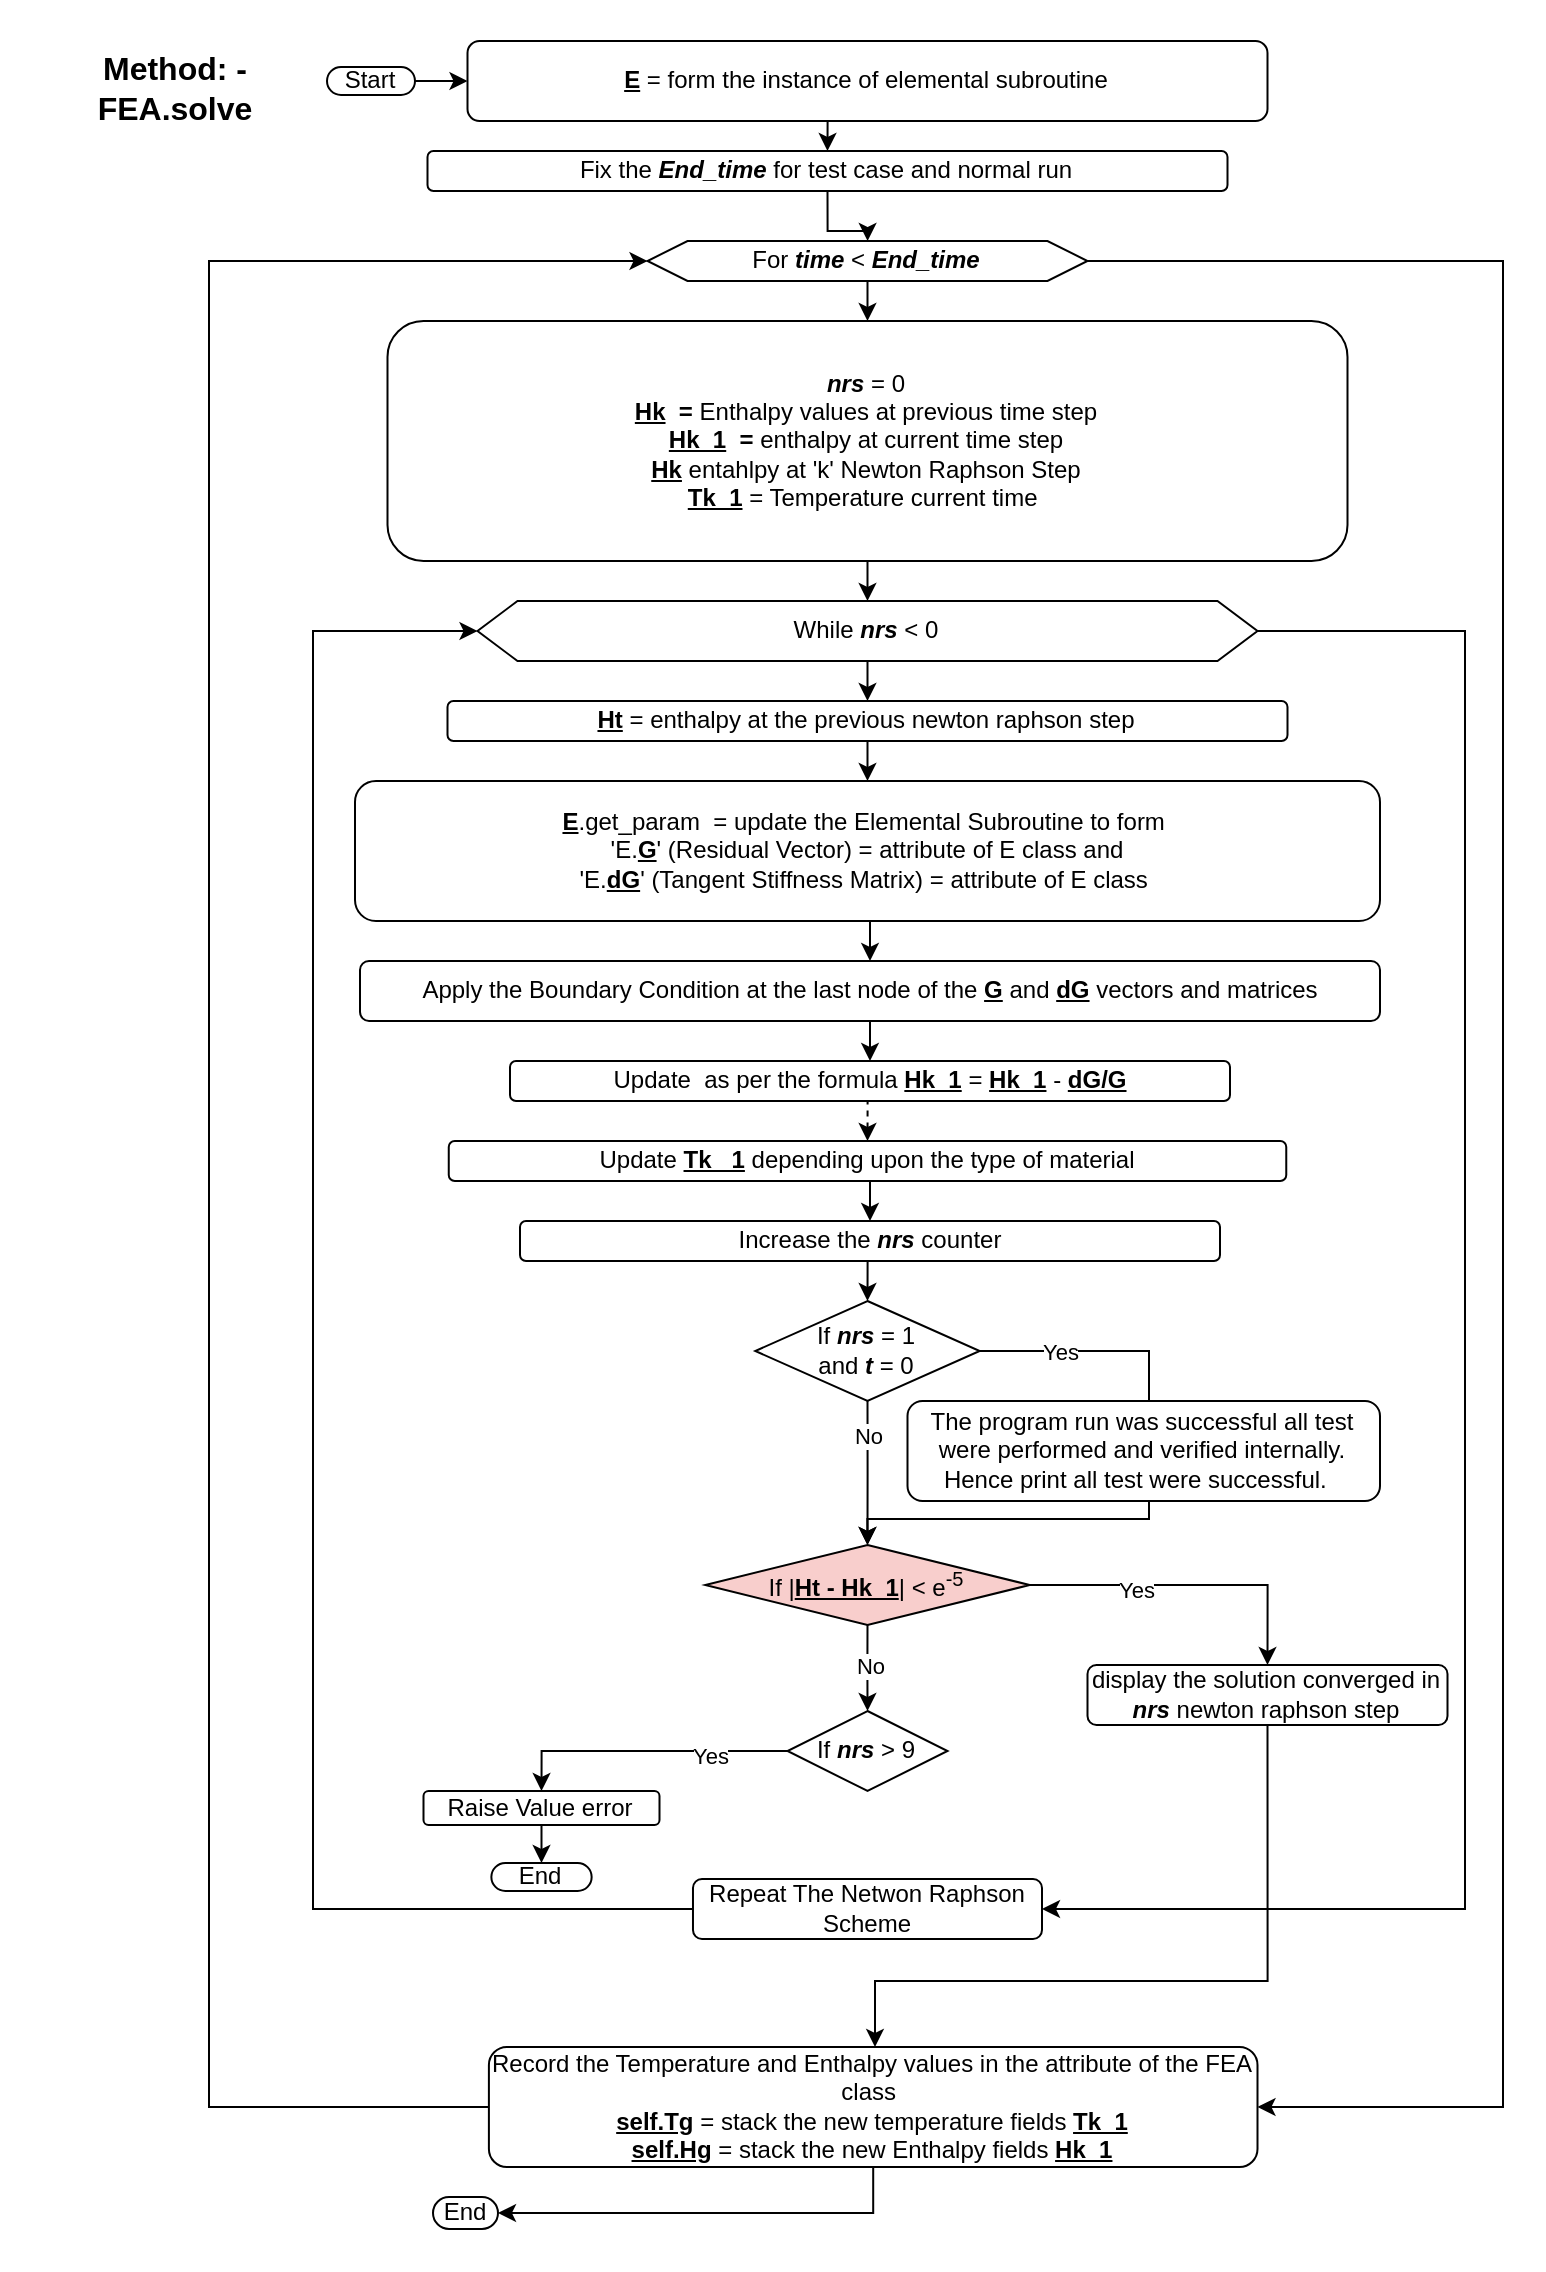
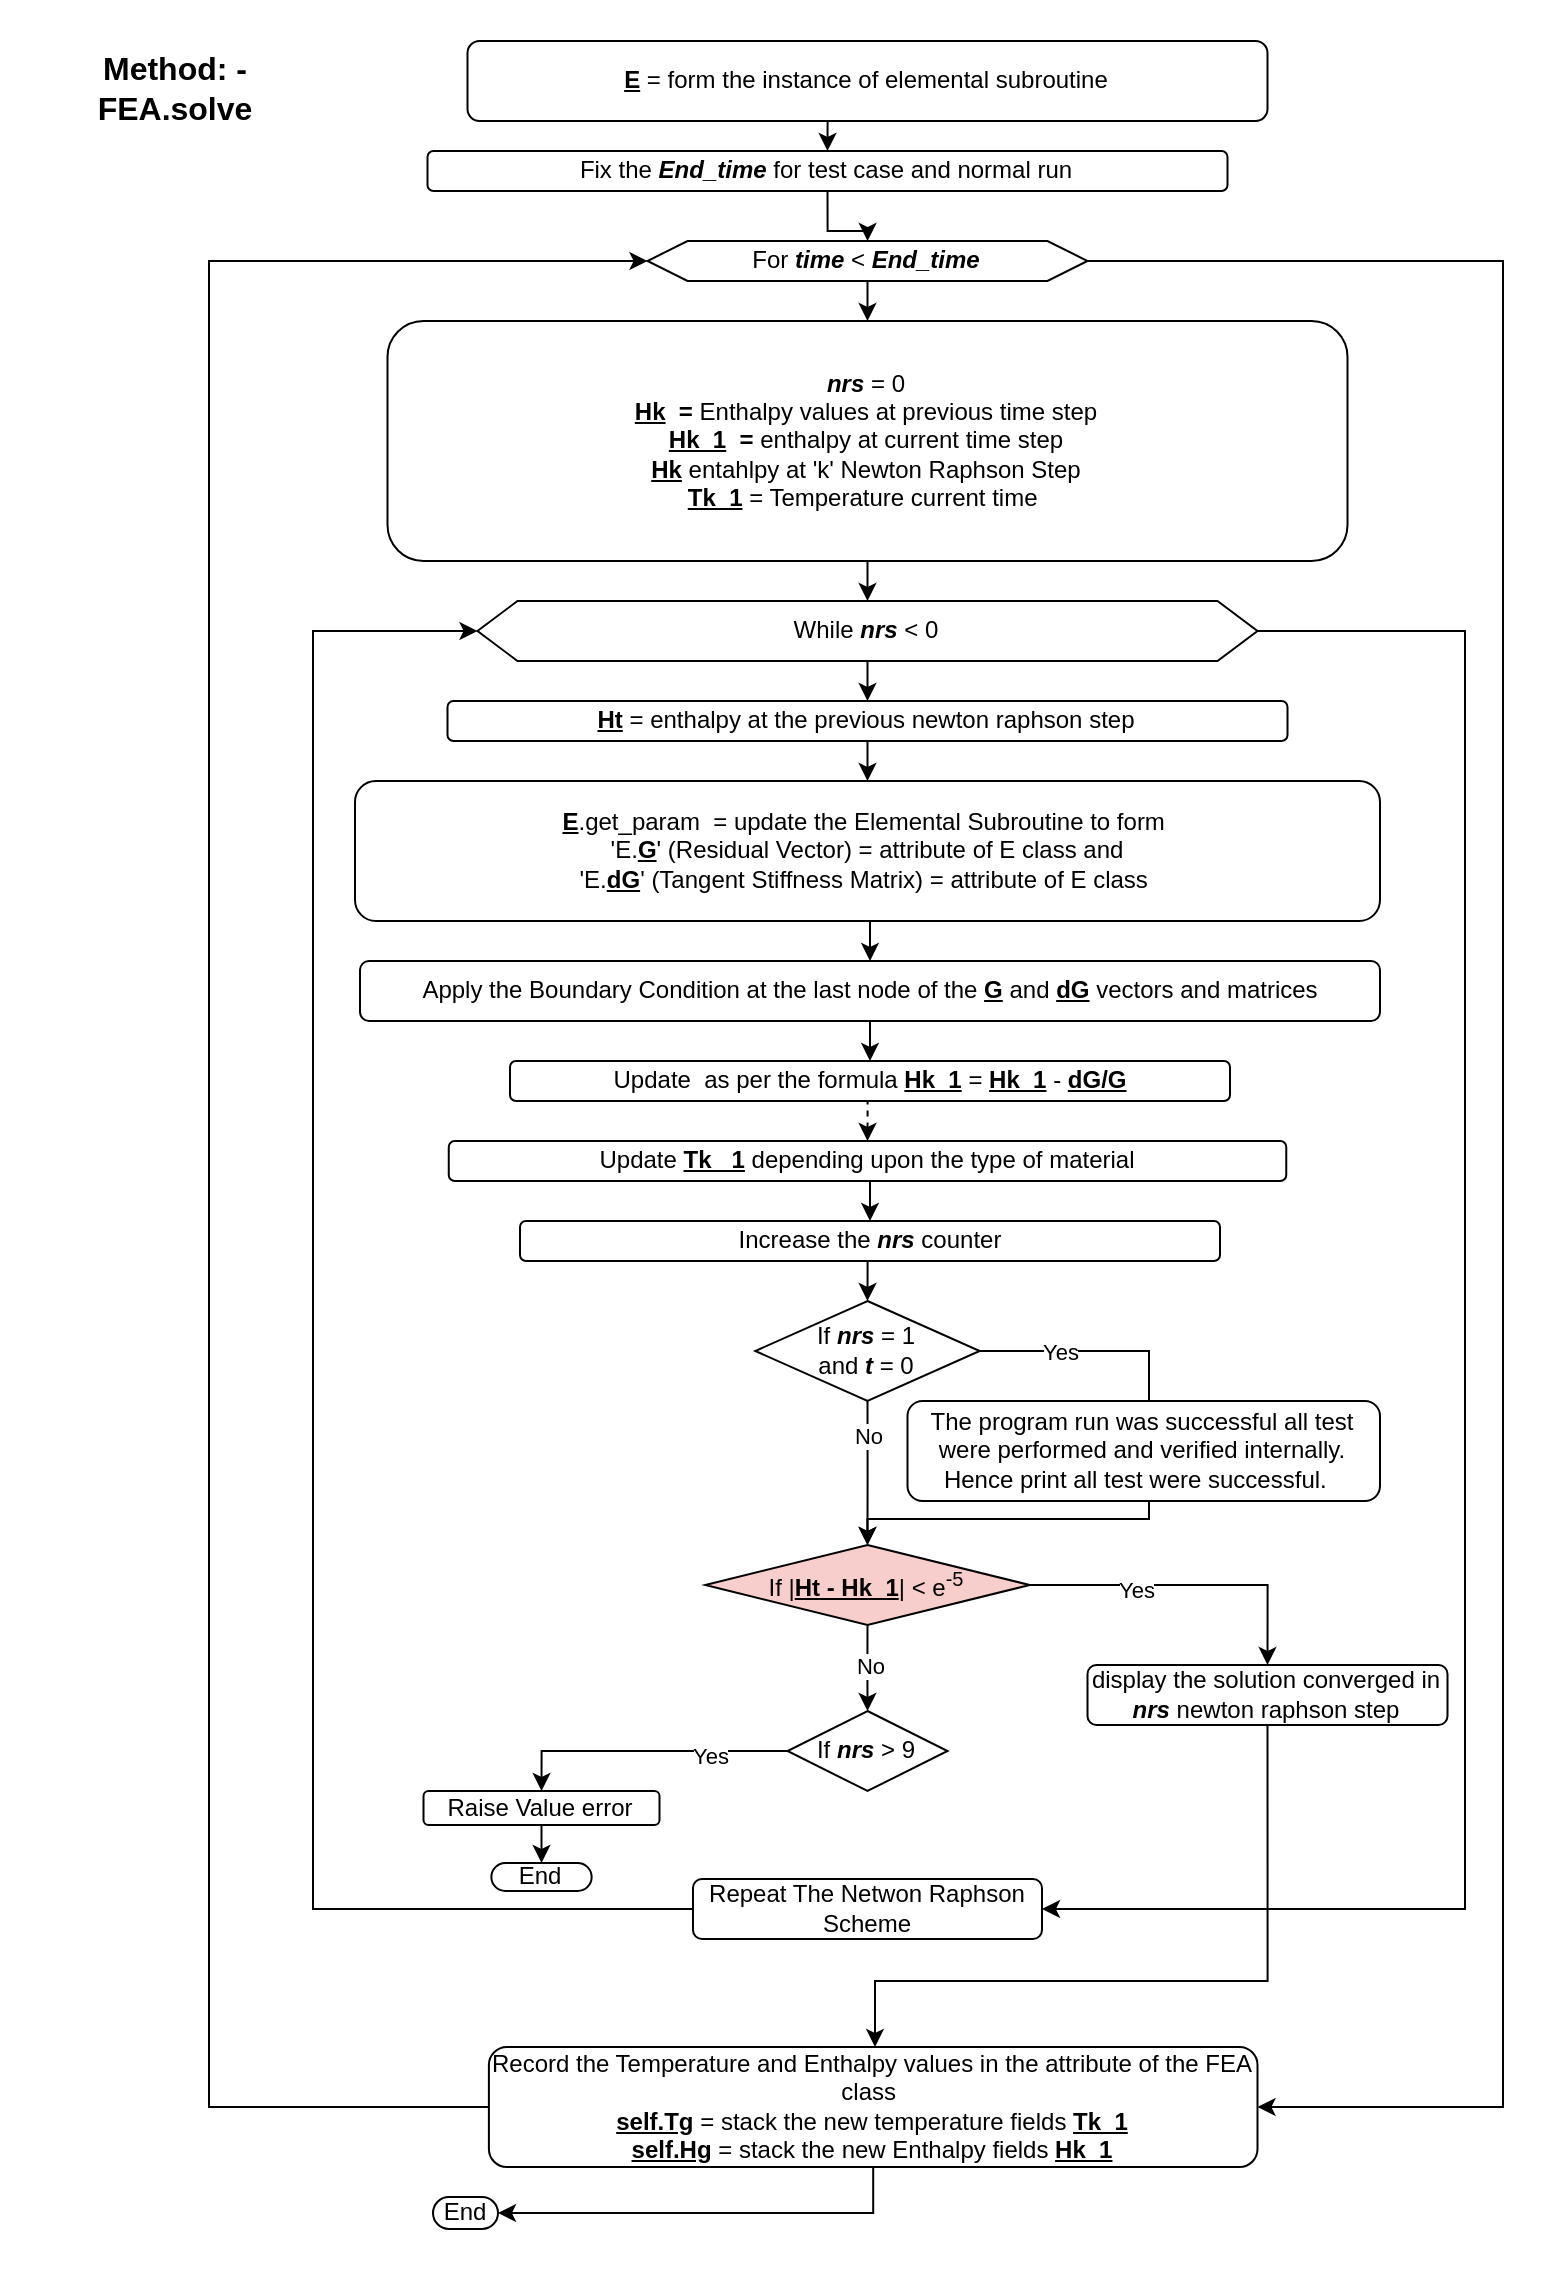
(371, 81) -> none
(434, 81) -> none
